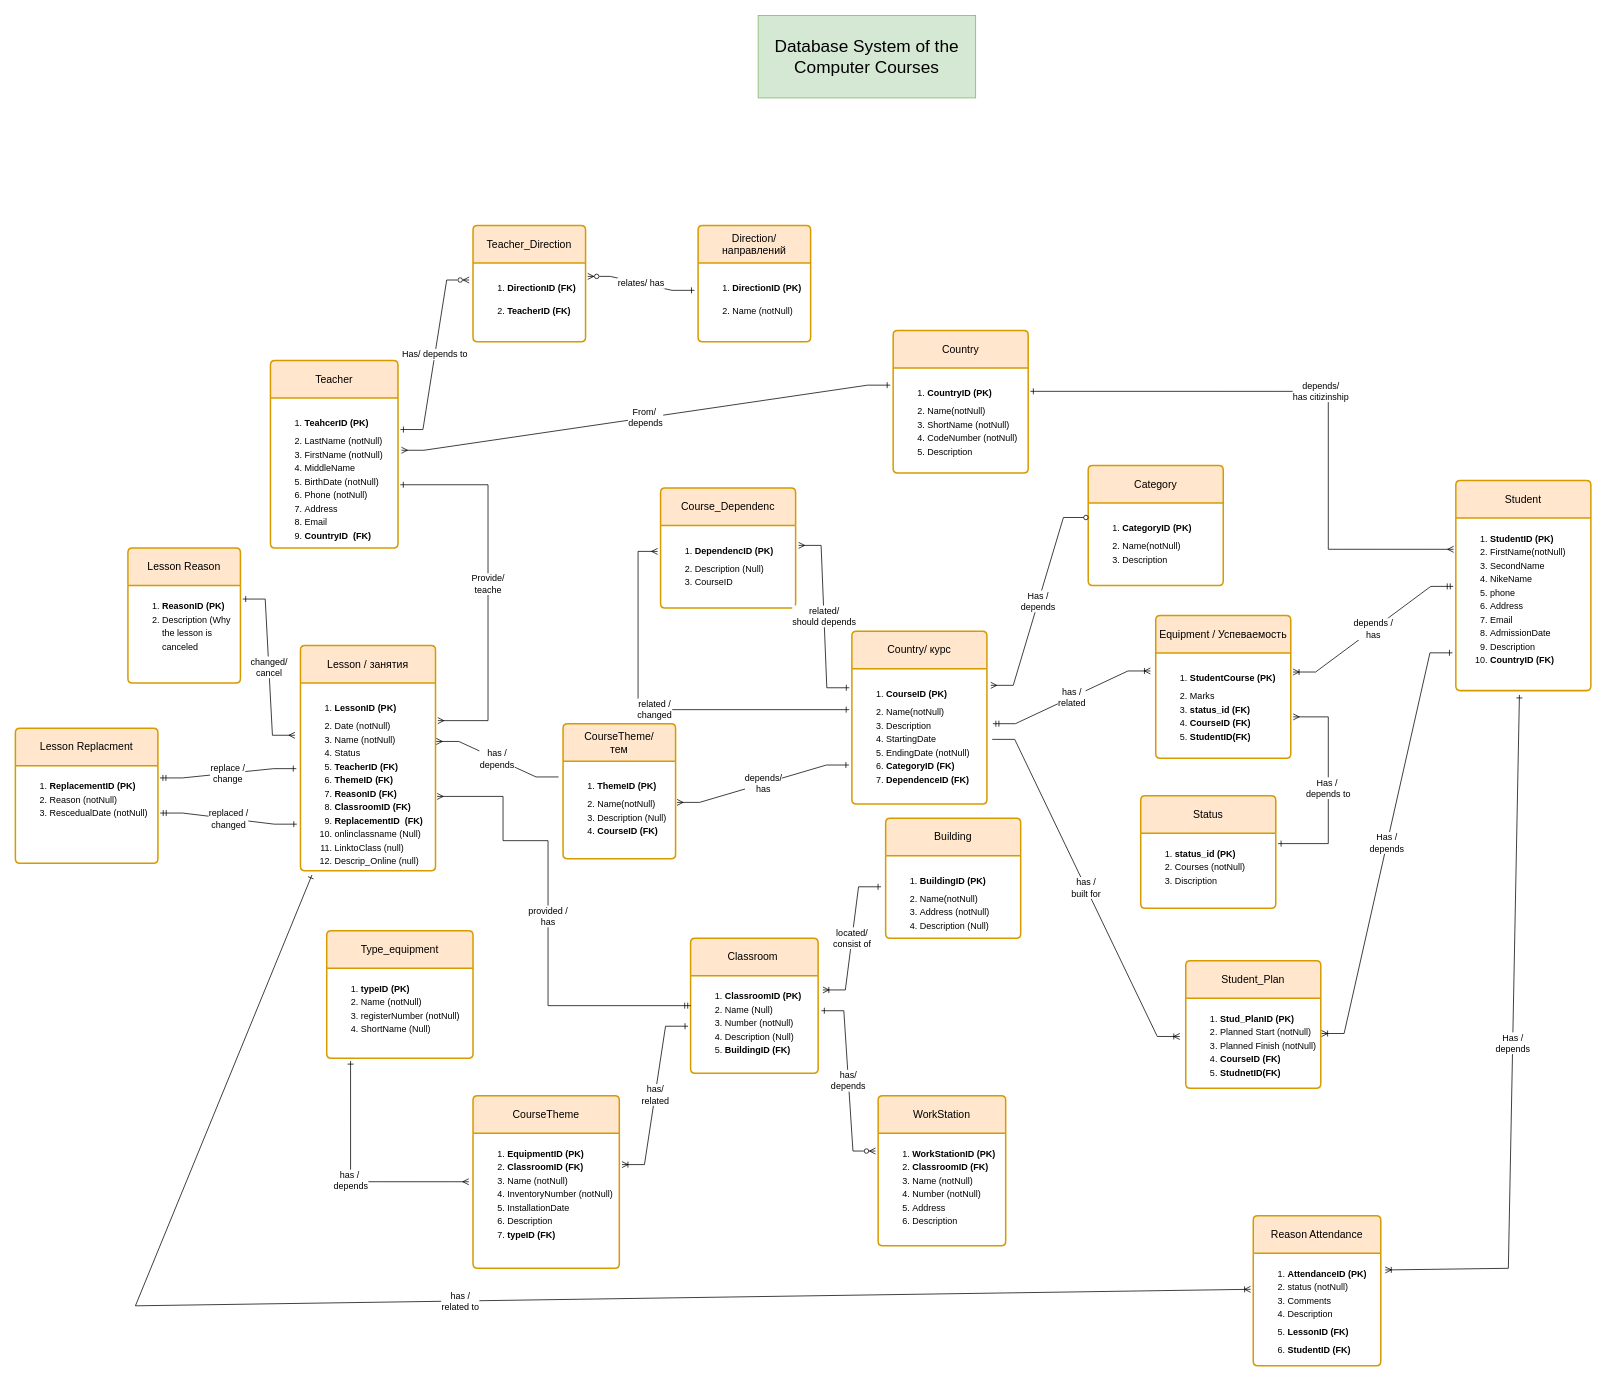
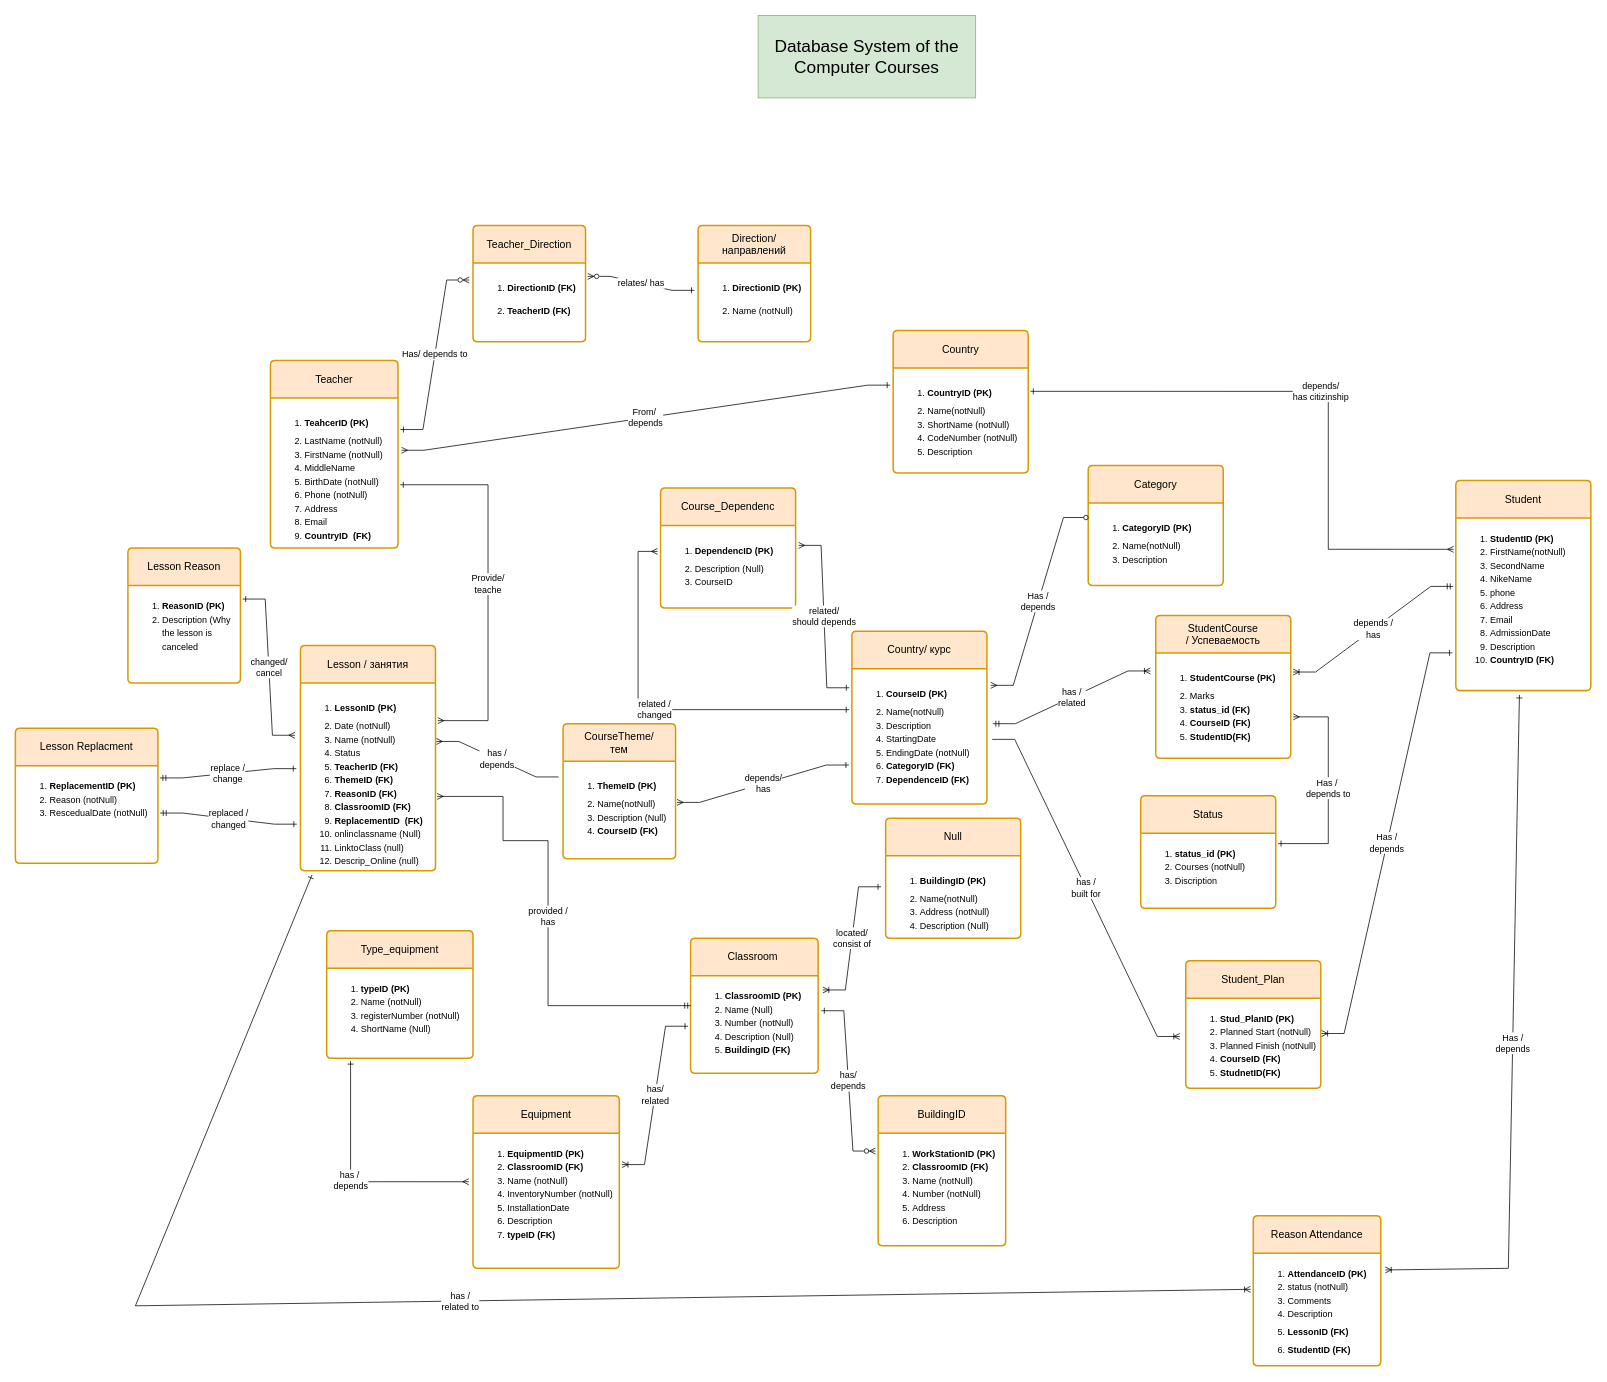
(1223, 634) -> (1223, 634)
(953, 837) -> (953, 837)
(546, 1114) -> (546, 1114)
(942, 1114) -> (942, 1114)
